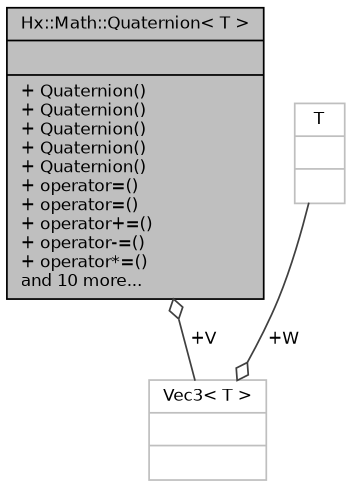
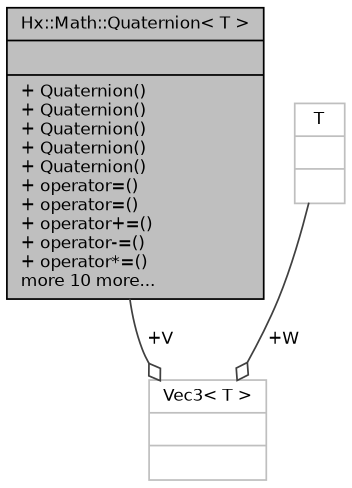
(82, 281) -> (89, 281)
(187, 350) -> (137, 332)
